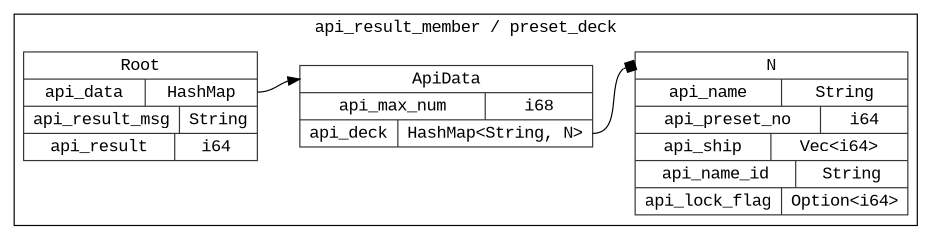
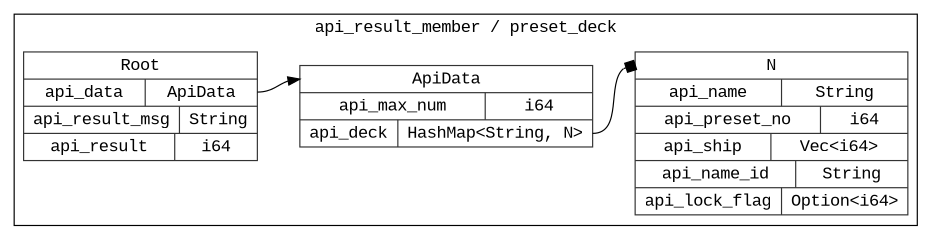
(201, 92) -> (201, 92)
(539, 106) -> (539, 106)
